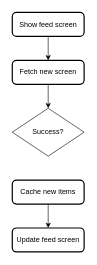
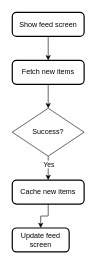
(48, 72) -> (48, 72)
none -> (48, 168)
(48, 240) -> (41, 240)
